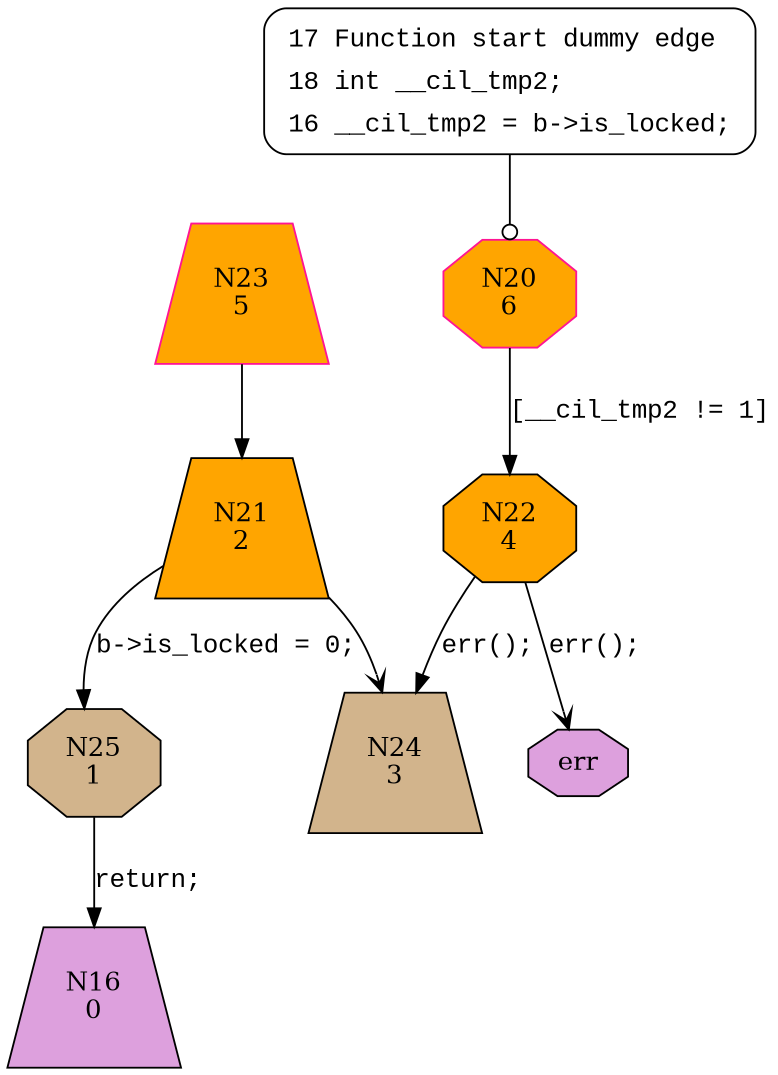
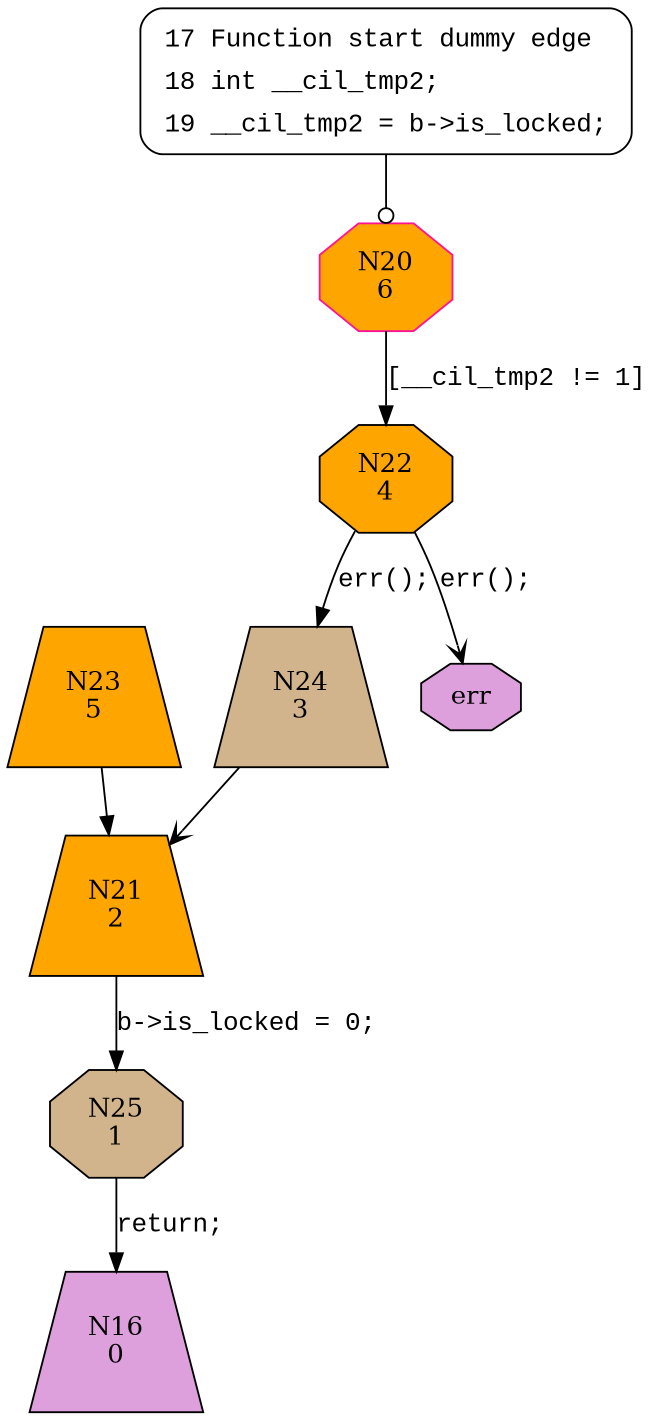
(304, 124) -> (180, 124)
(242, 294) -> (94, 697)
(357, 633) -> (211, 799)
